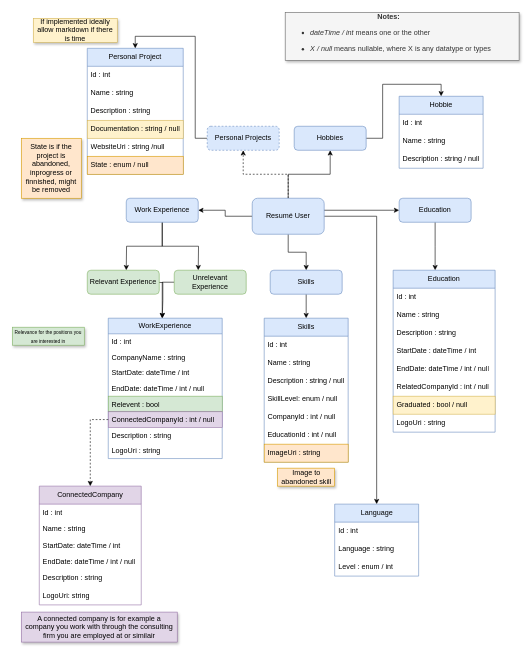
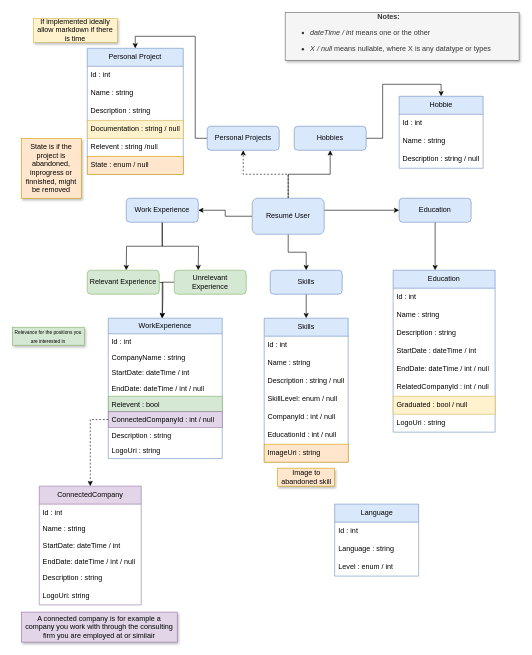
(243, 138) -> (243, 138)
(133, 147) -> (130, 147)
(377, 356) -> none
